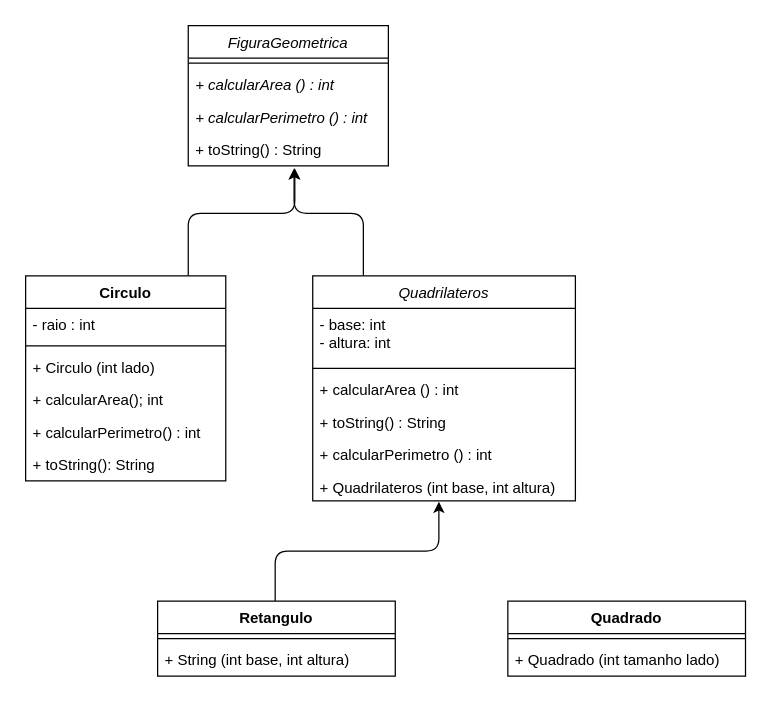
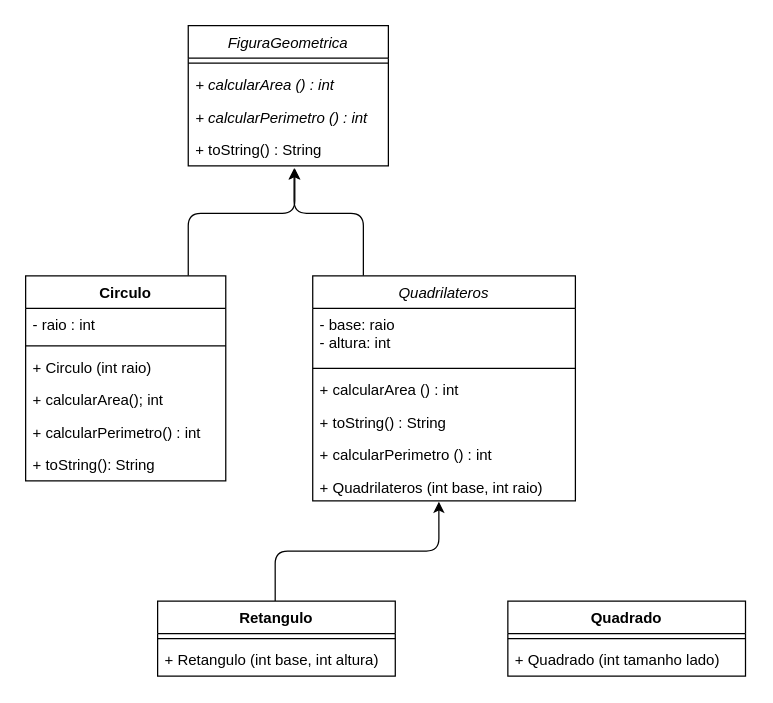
(358, 325) -> (362, 325)
(103, 368) -> (103, 368)
(458, 488) -> (449, 488)
(275, 660) -> (288, 660)
